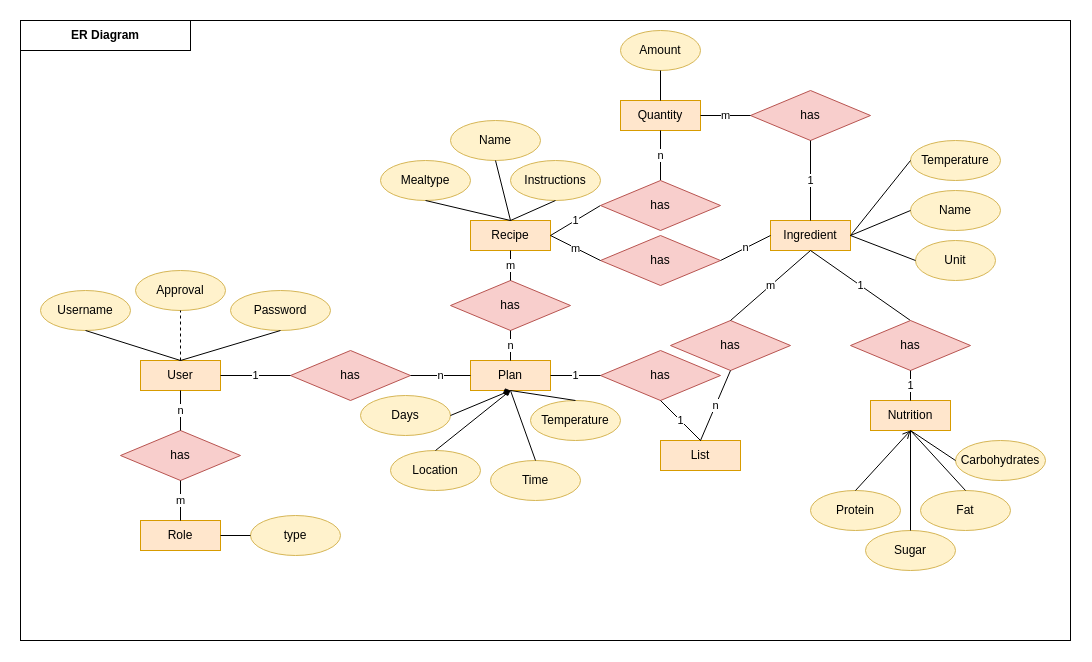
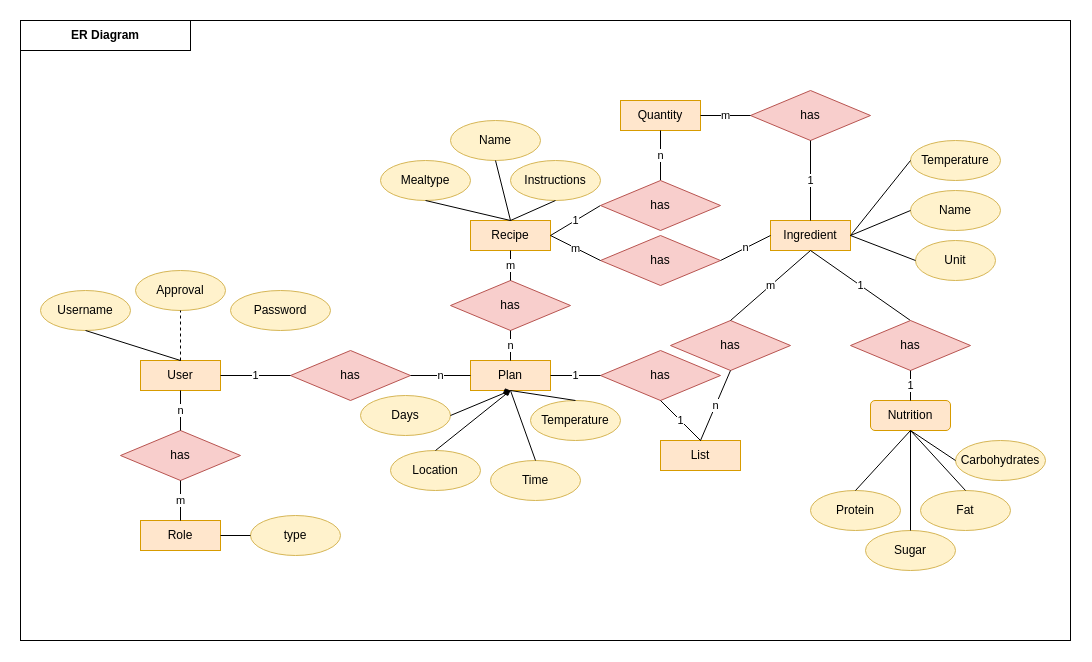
(661, 51) -> none
(661, 86) -> none
(231, 345) -> none
(911, 416) -> (911, 416)
(906, 435) -> (906, 435)
